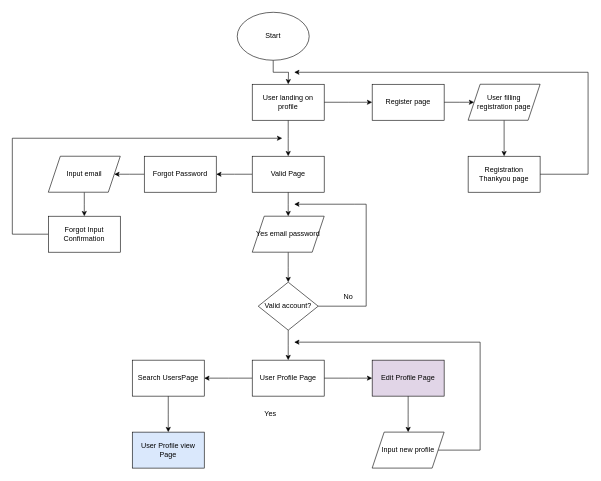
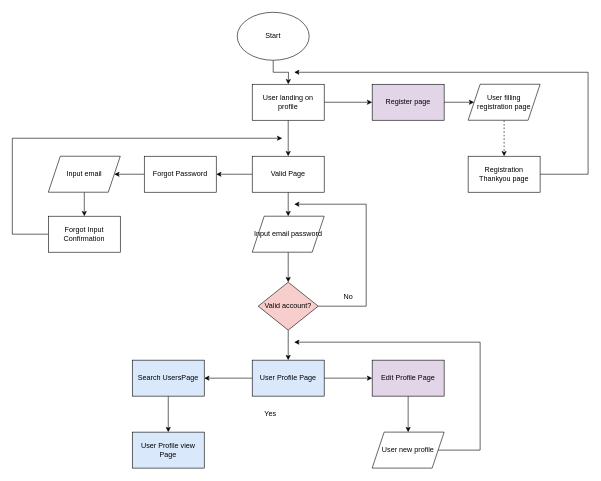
(408, 102) -> (408, 102)
(504, 136) -> (504, 136)
(288, 234) -> (288, 234)
(288, 306) -> (288, 306)
(168, 378) -> (168, 378)
(288, 378) -> (288, 378)
(408, 450) -> (408, 450)
